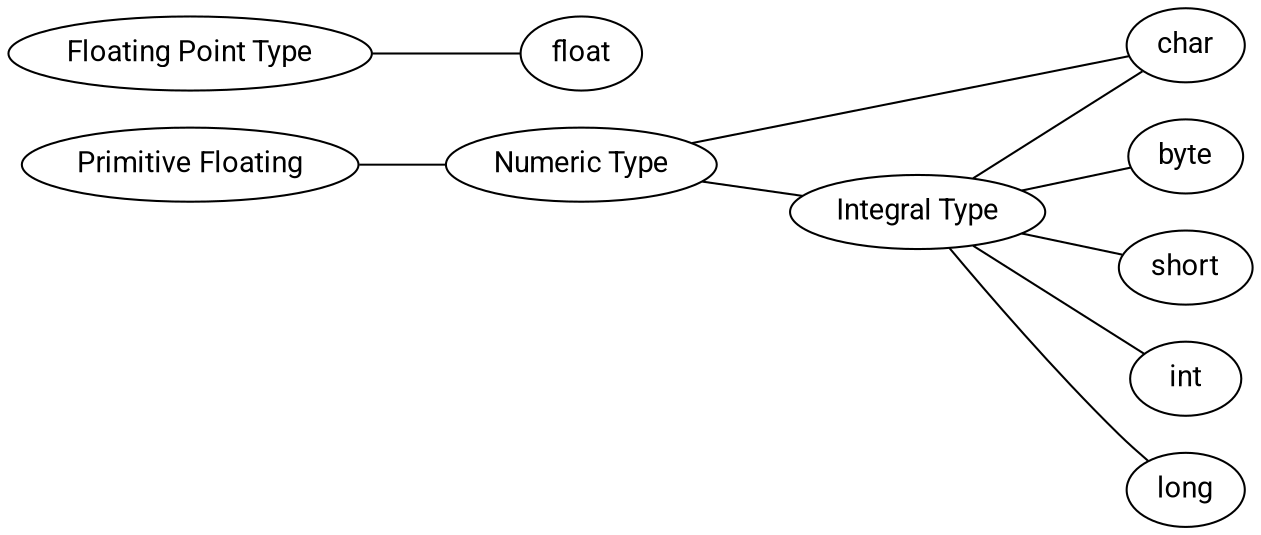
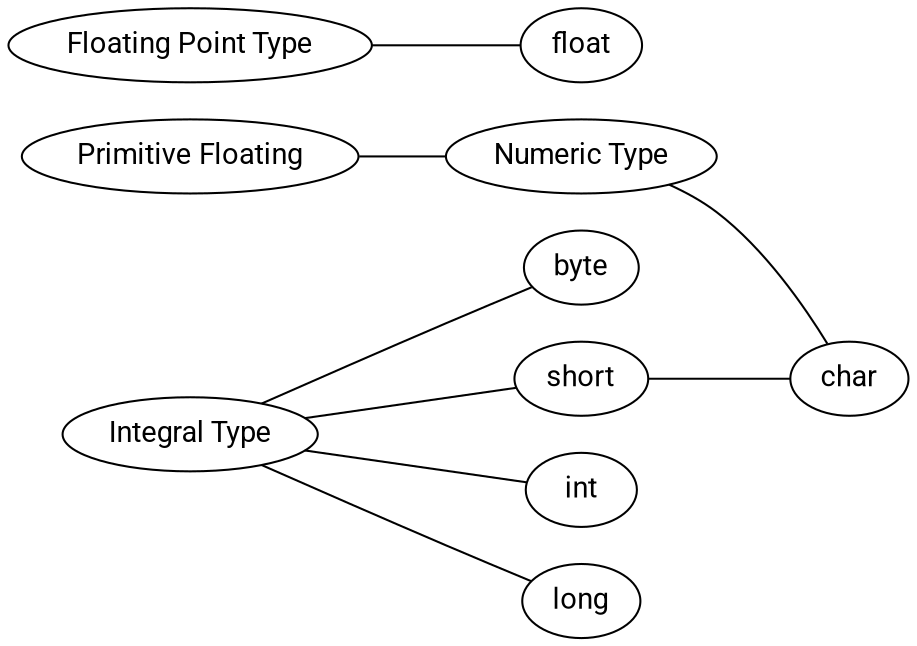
(1058, 125) -> (719, 379)
(753, 189) -> none
